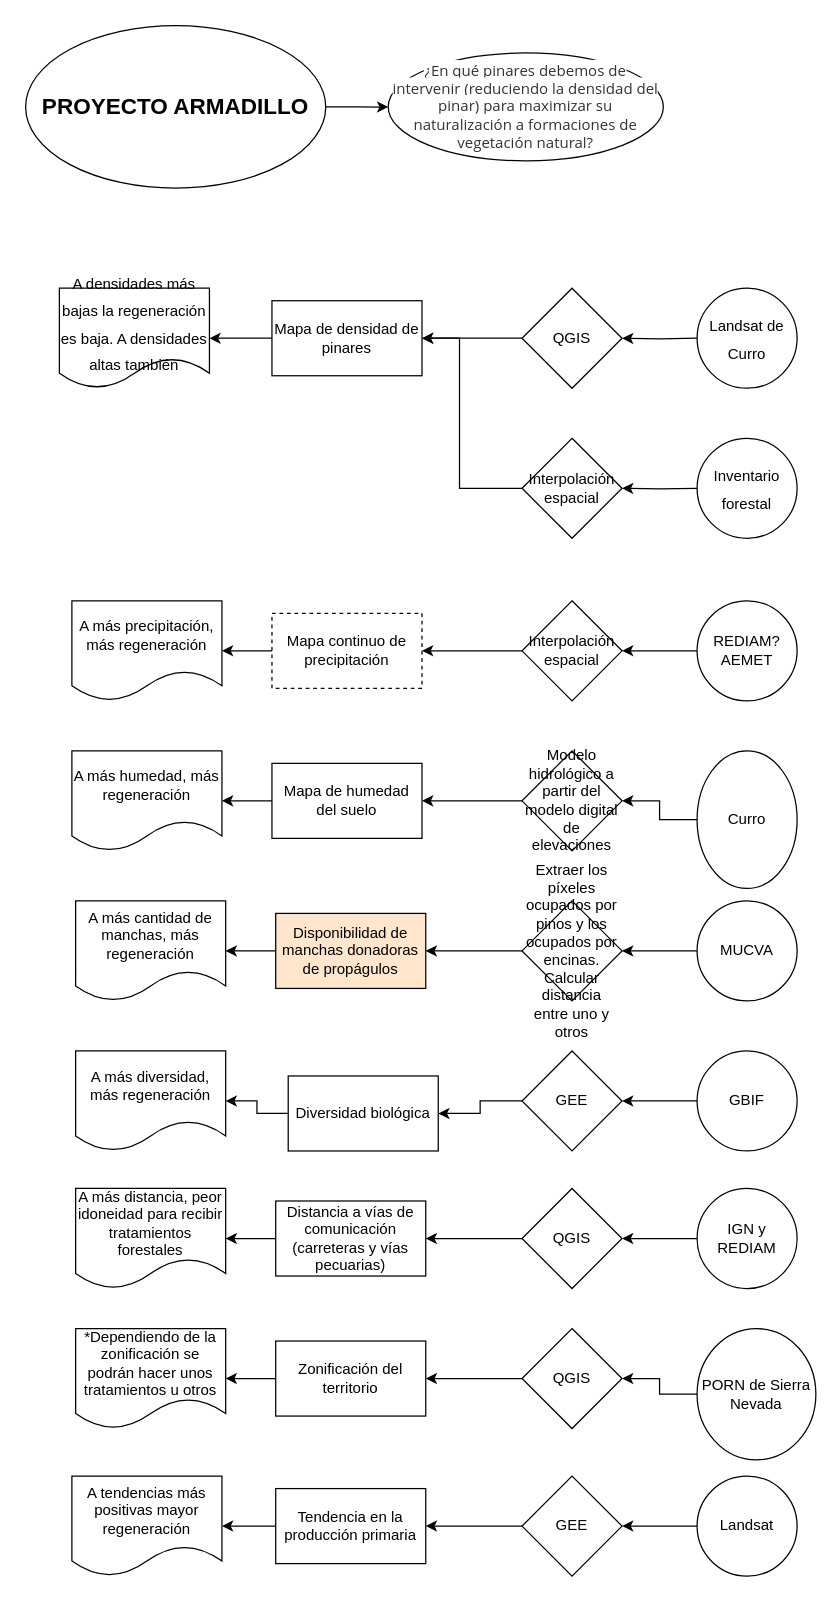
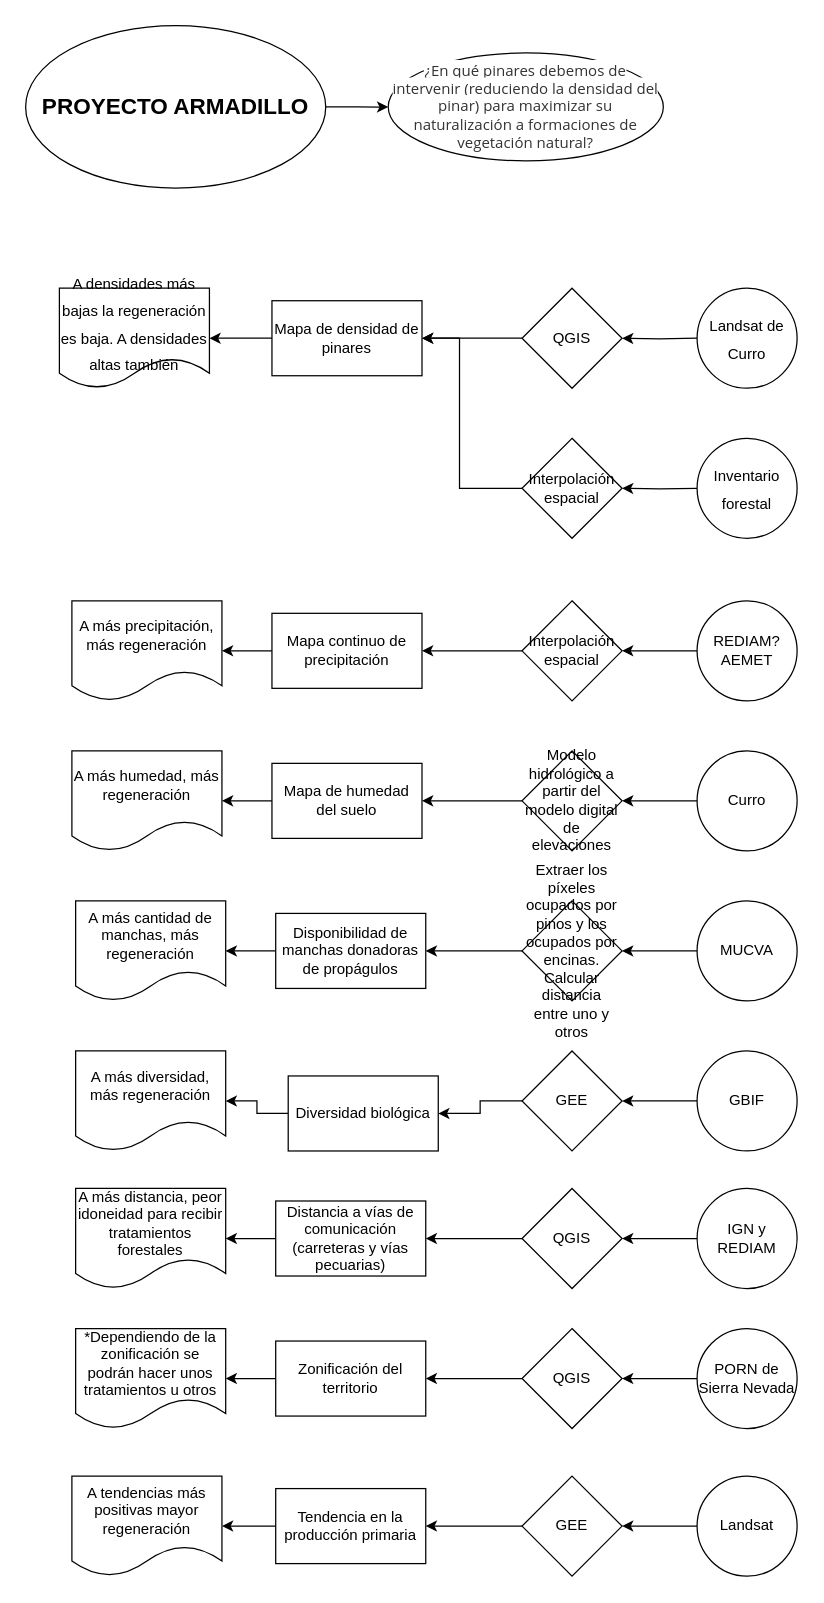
(347, 651) -> (347, 651)
(747, 819) -> (747, 801)
(351, 951) -> (351, 951)
(756, 1394) -> (747, 1378)
